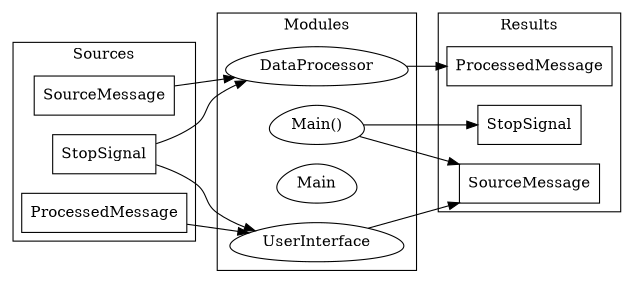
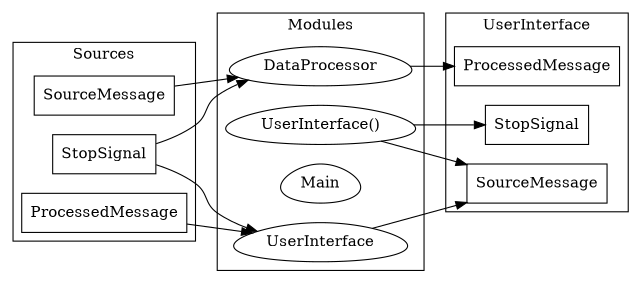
(529, 26) -> (537, 26)
(317, 125) -> (321, 125)
